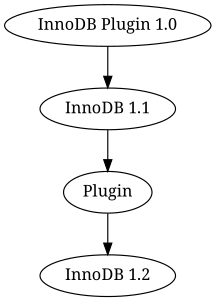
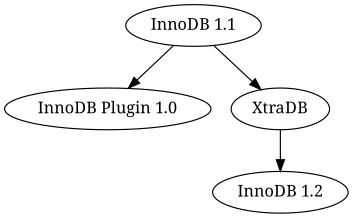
(108, 62) -> (155, 63)
(108, 192) -> (280, 109)
